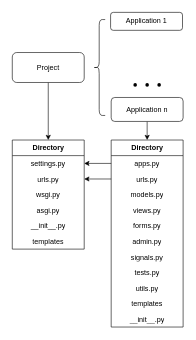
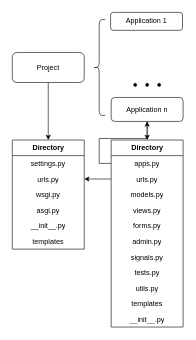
(94, 164) -> (99, 147)
